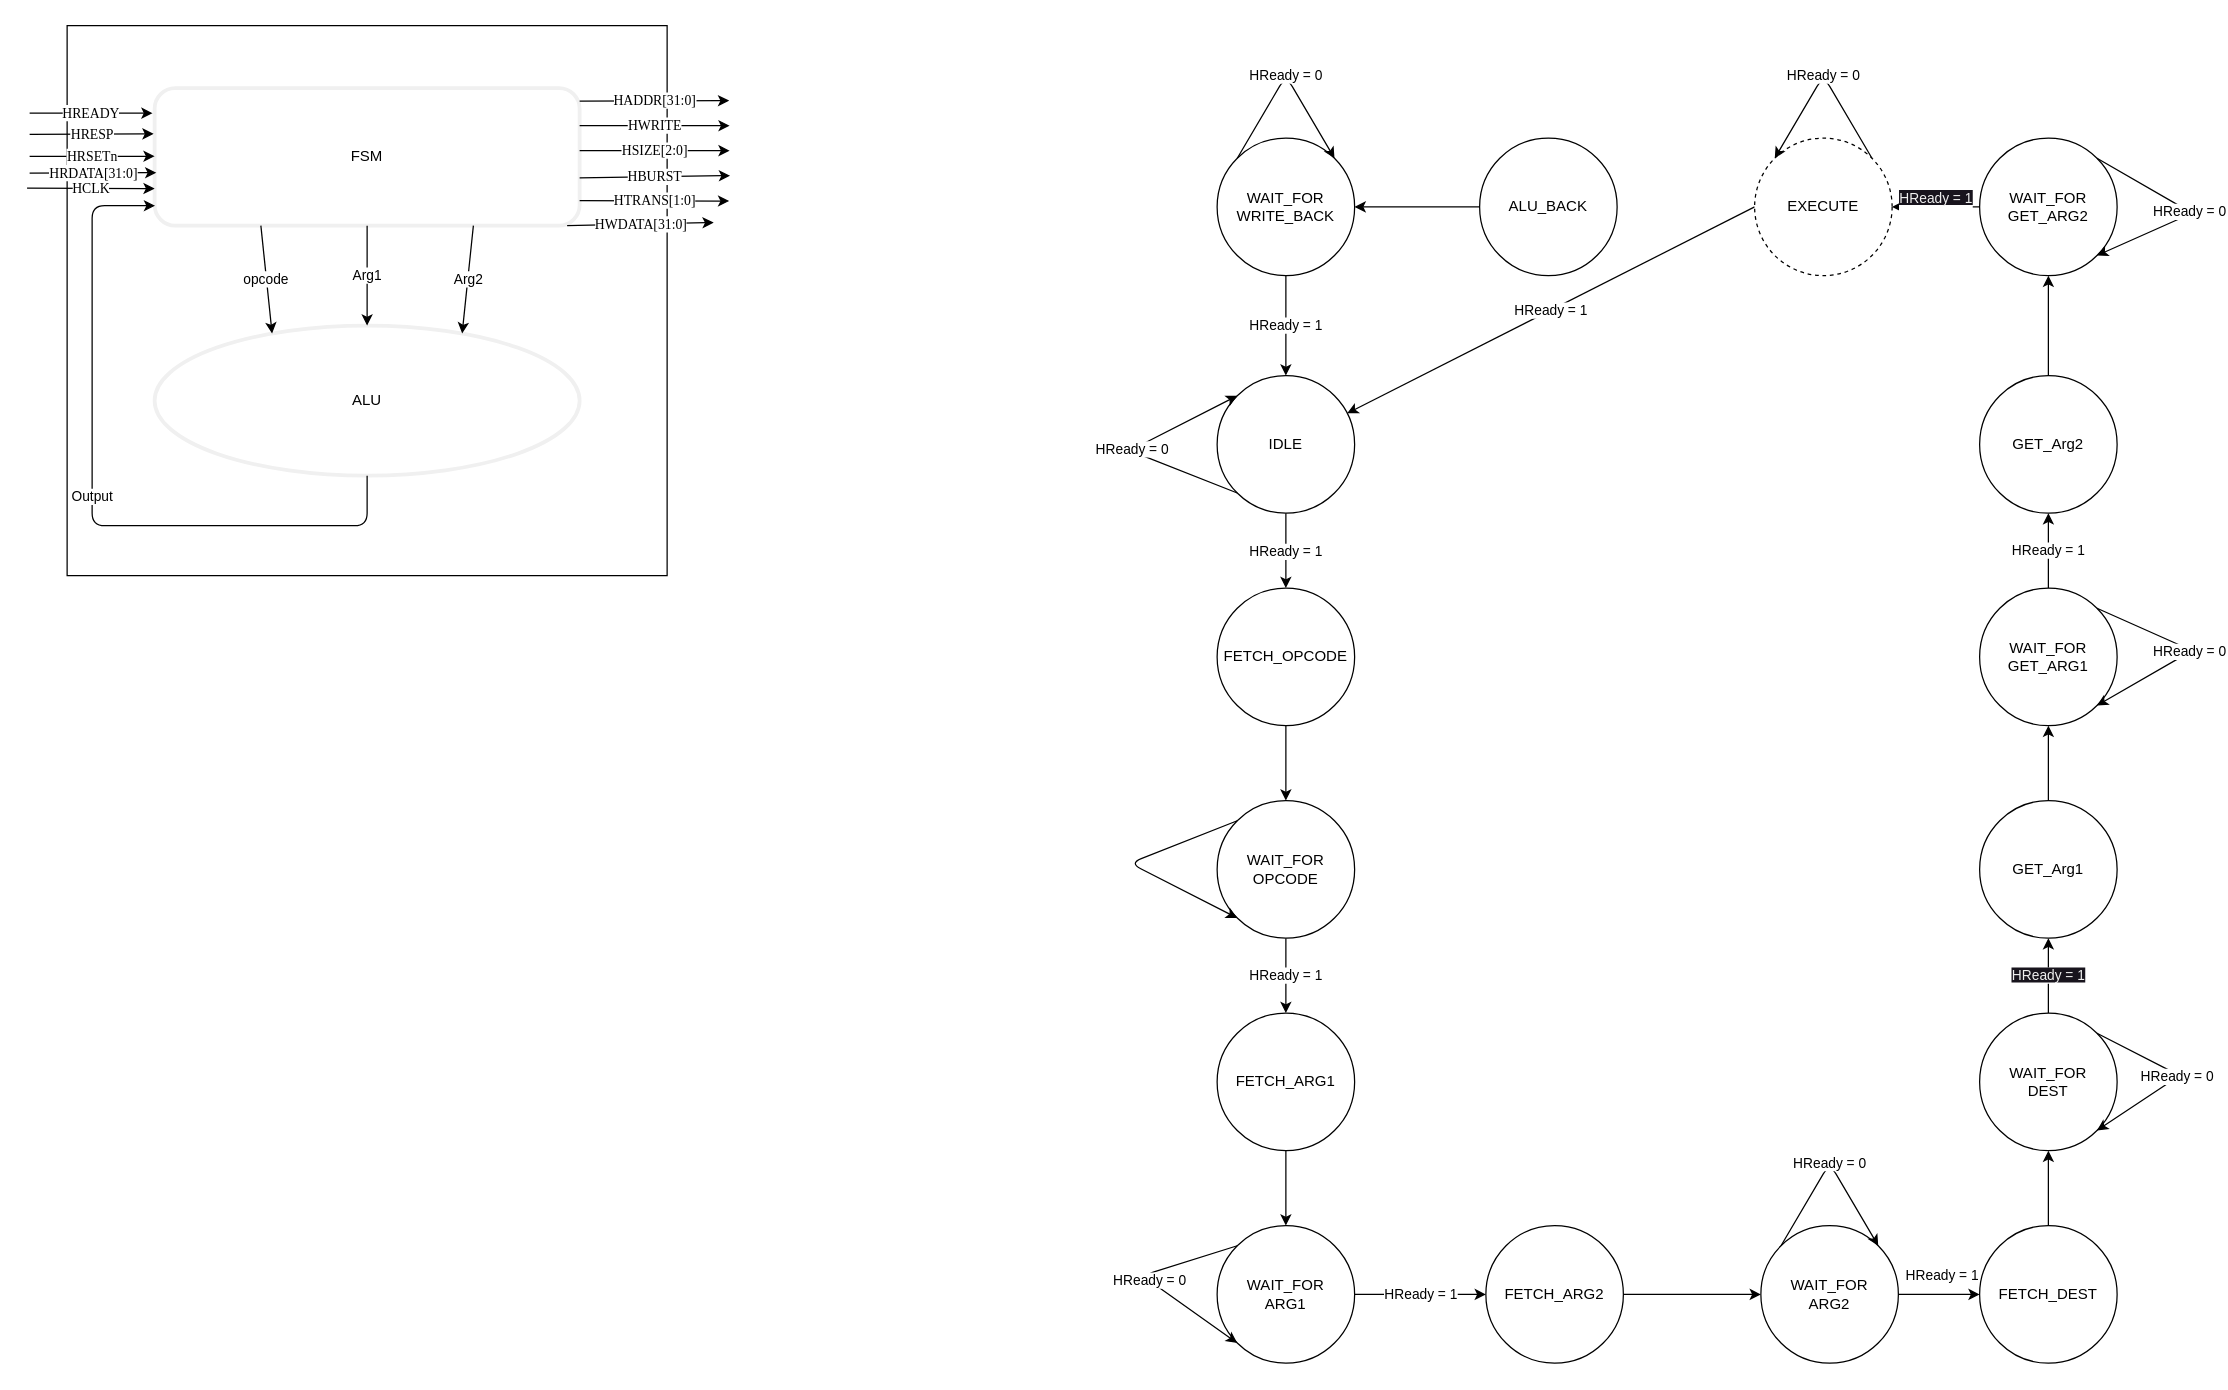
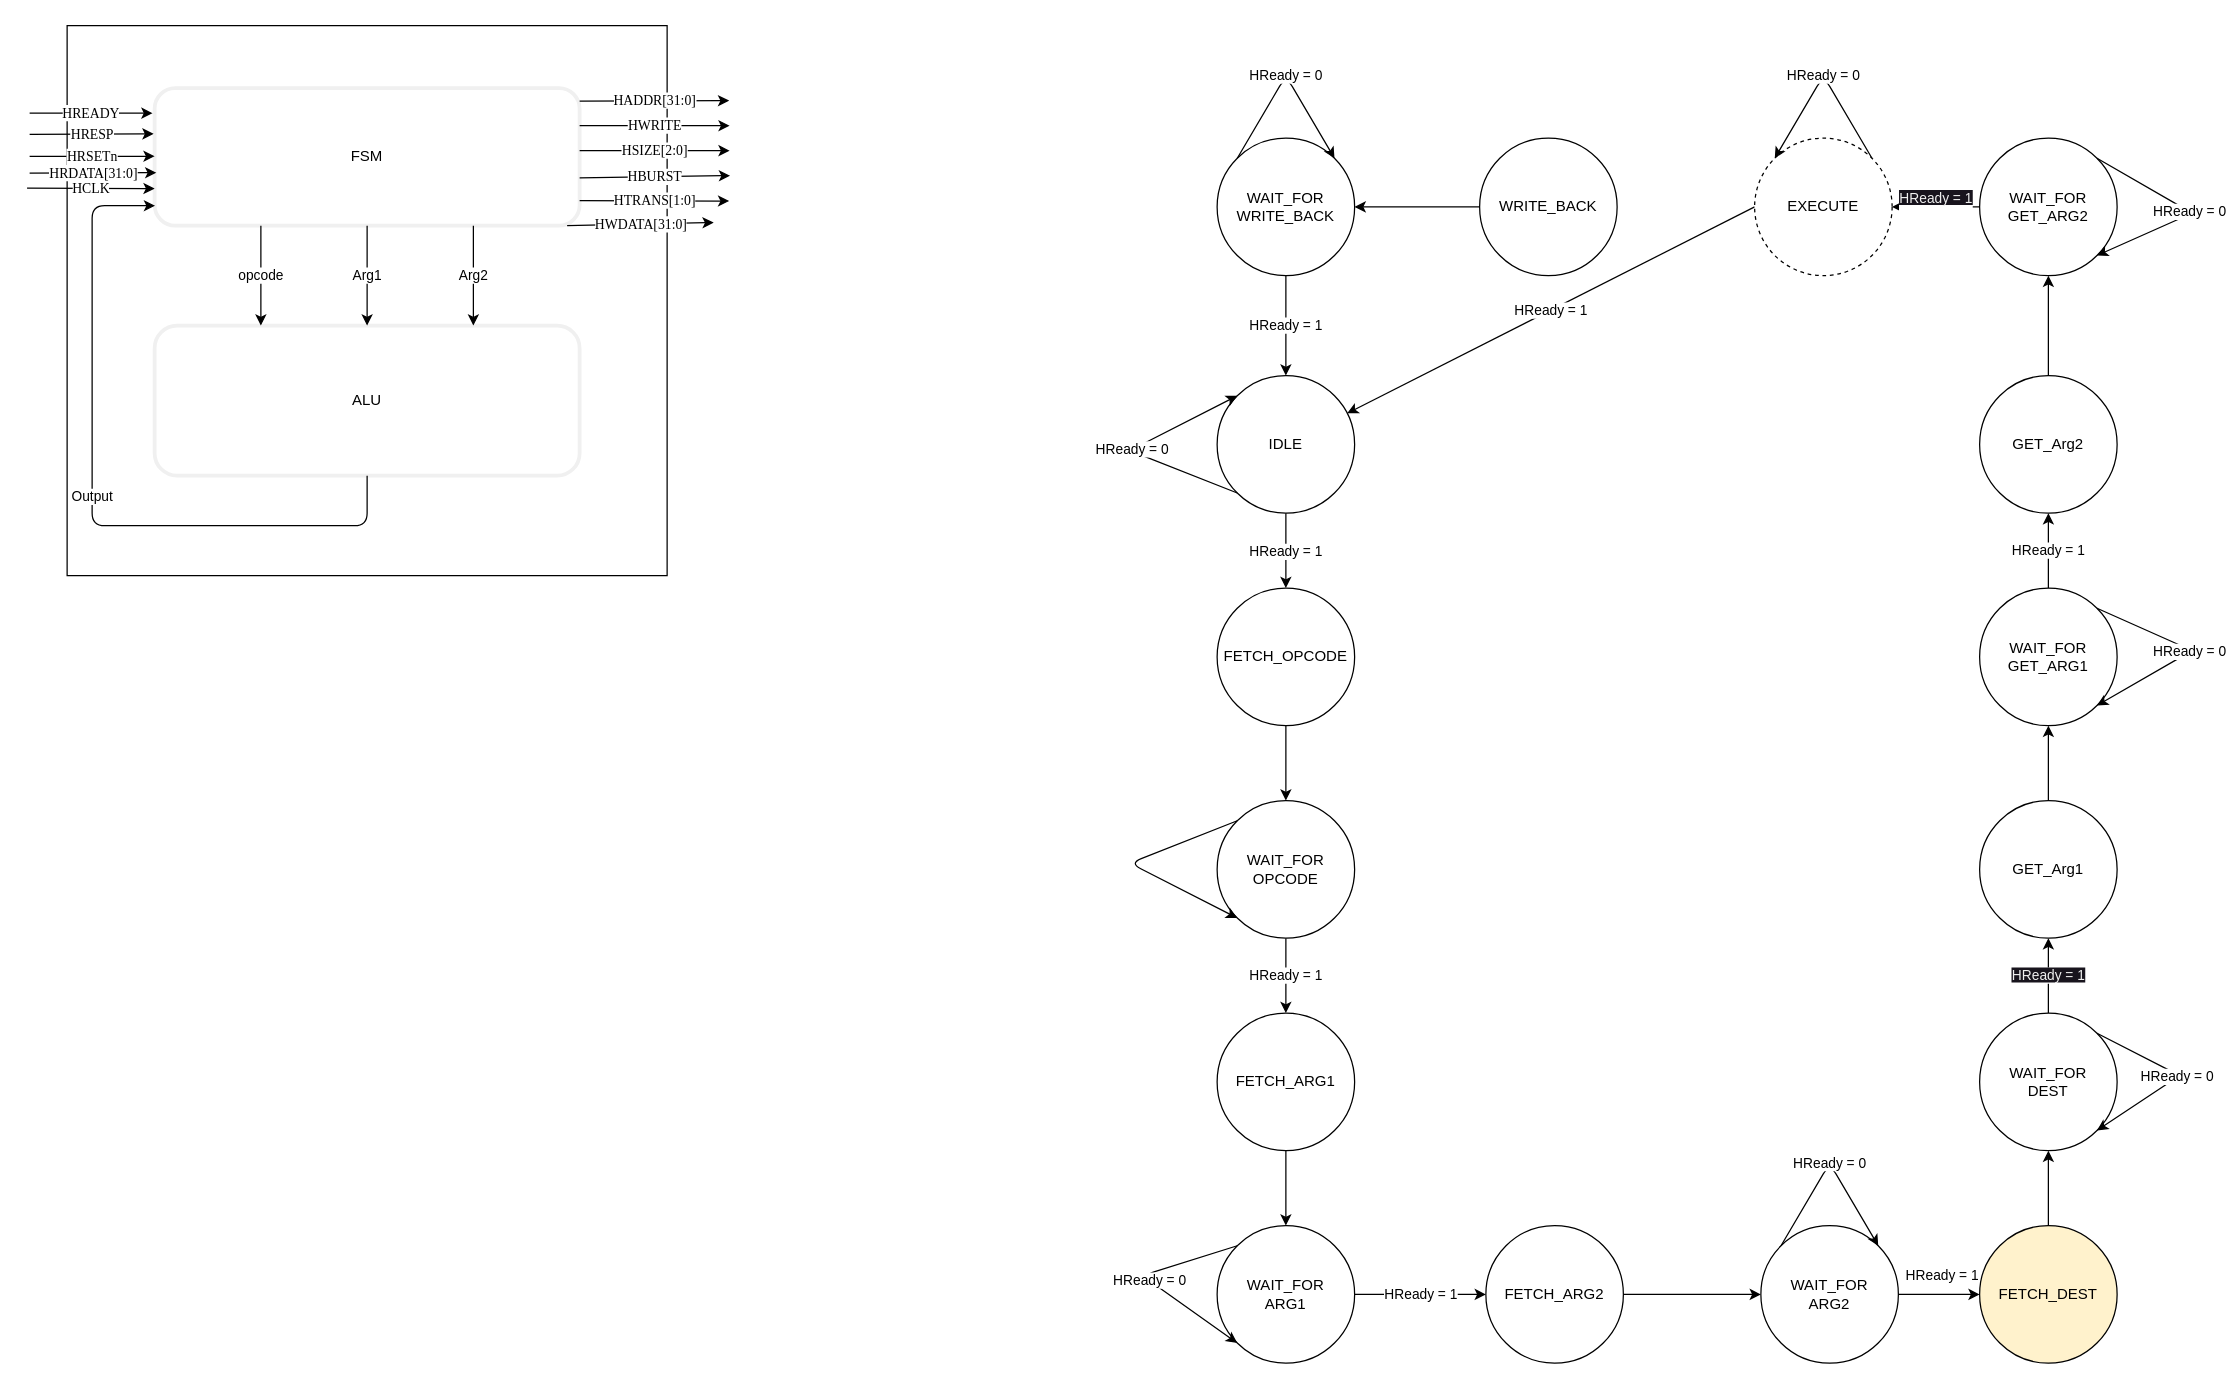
(1548, 207) -> (1548, 207)
(367, 401) -> (367, 401)
(2048, 1294) -> (2048, 1294)
